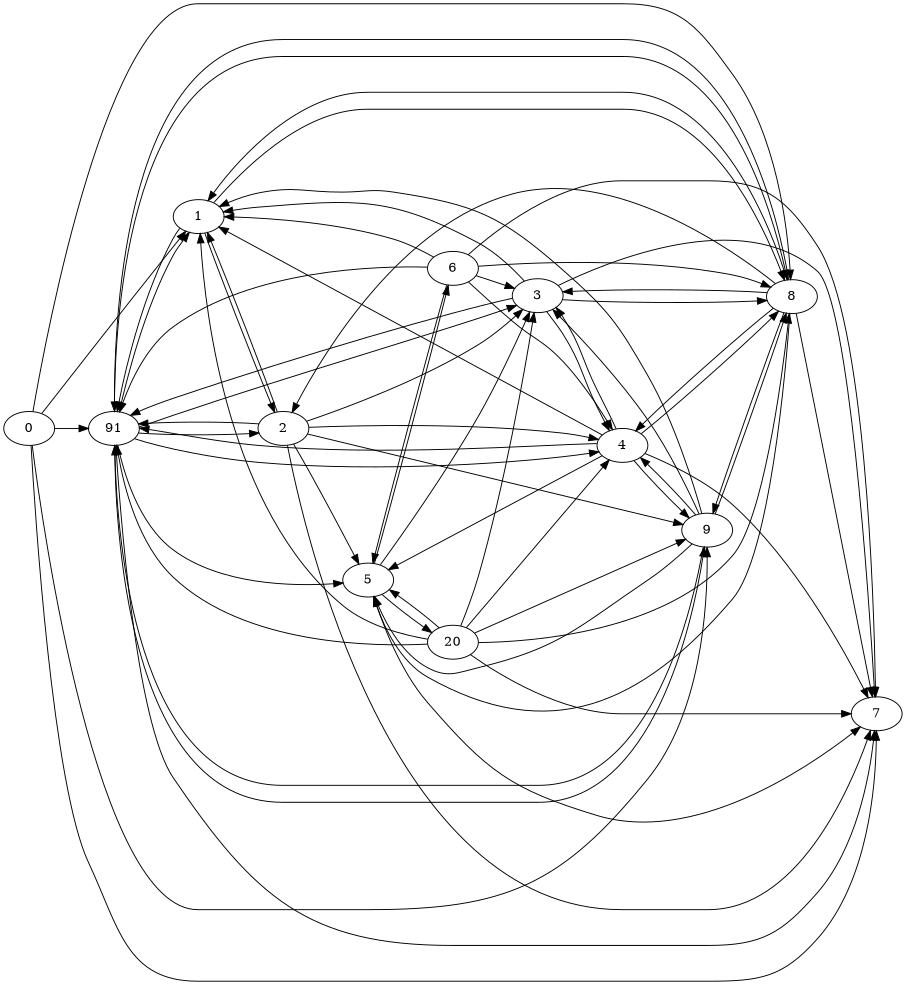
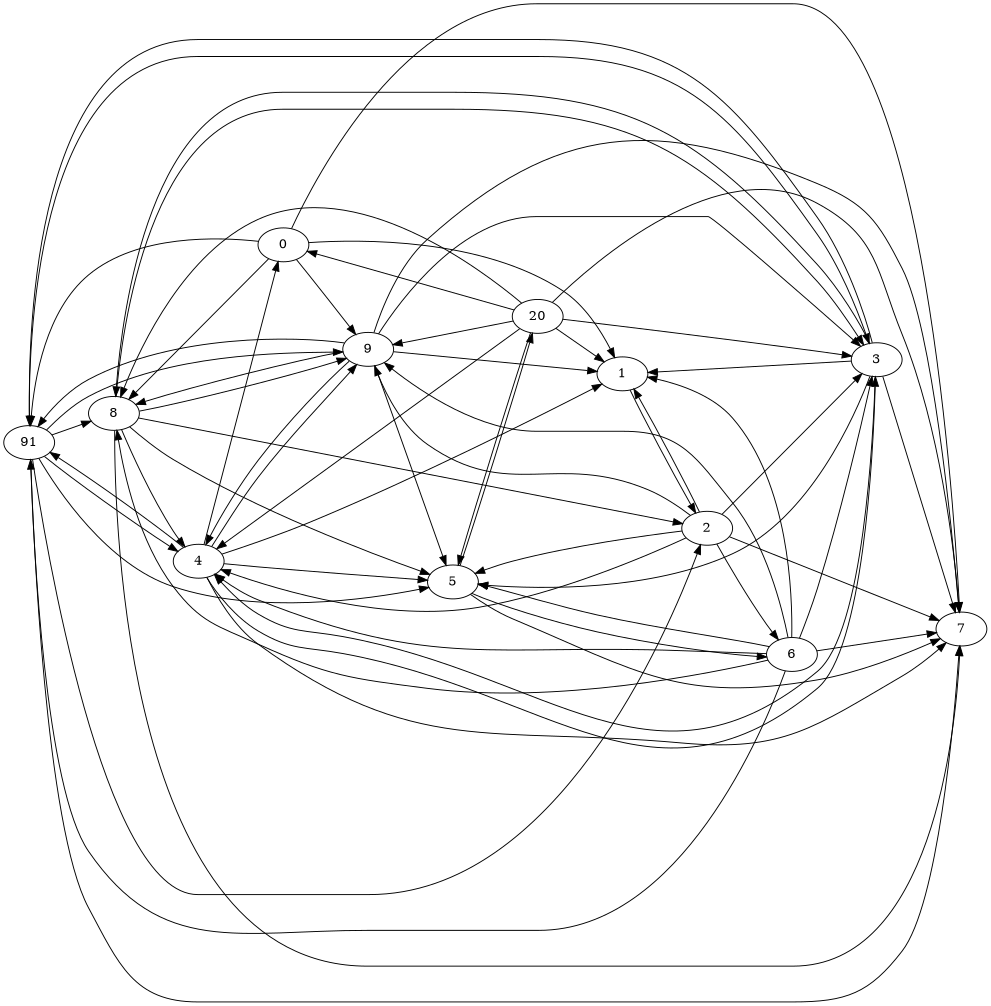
(391, 40) -> none
(533, 92) -> none
(523, 109) -> none
none -> (809, 180)
(145, 304) -> none
(151, 306) -> none
(708, 377) -> (240, 407)
(204, 422) -> (743, 589)
none -> (642, 432)
(464, 441) -> (734, 553)
(229, 613) -> (410, 281)
